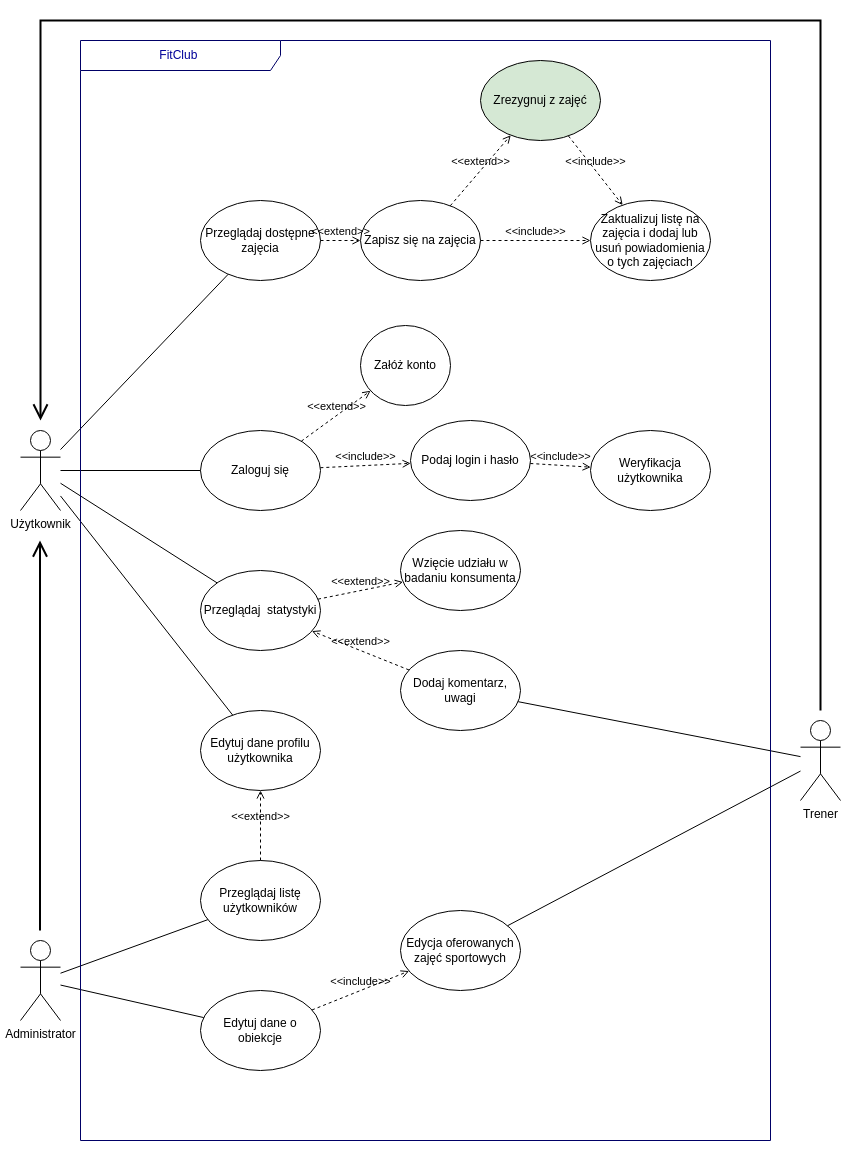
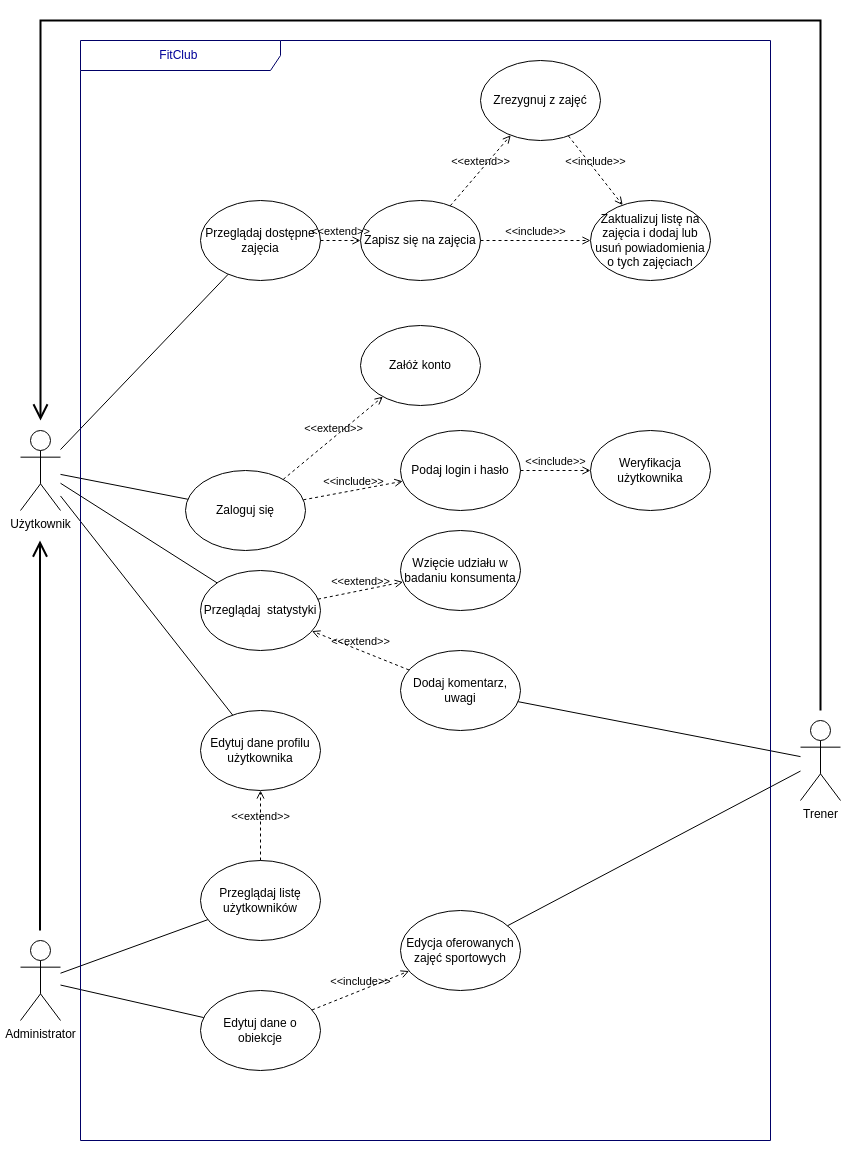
(541, 101) -> (541, 101)
(406, 366) -> (421, 366)
(471, 461) -> (461, 471)
(261, 471) -> (246, 511)
